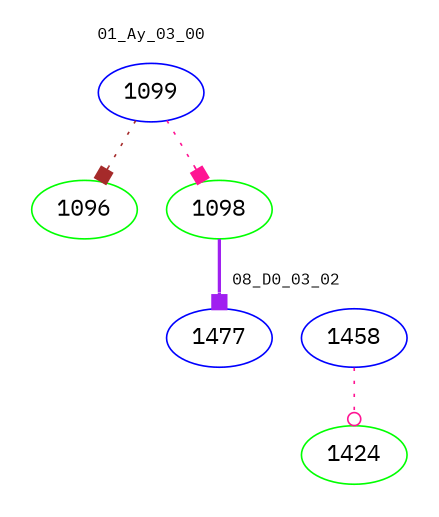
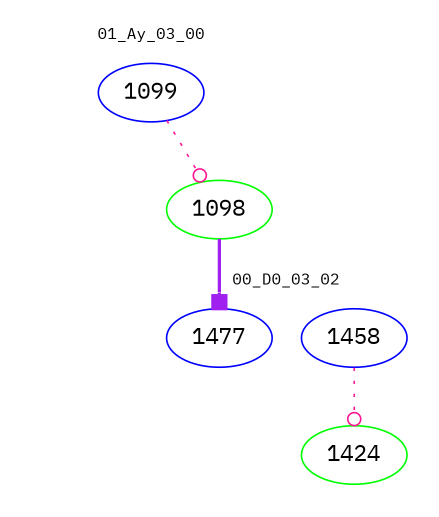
(182, 145) -> (182, 145)
(84, 210) -> none
(287, 280) -> (287, 280)
